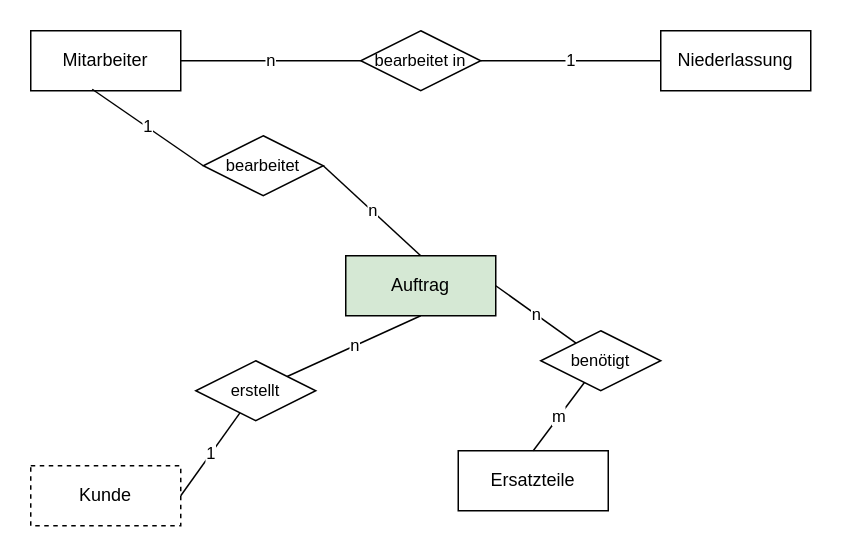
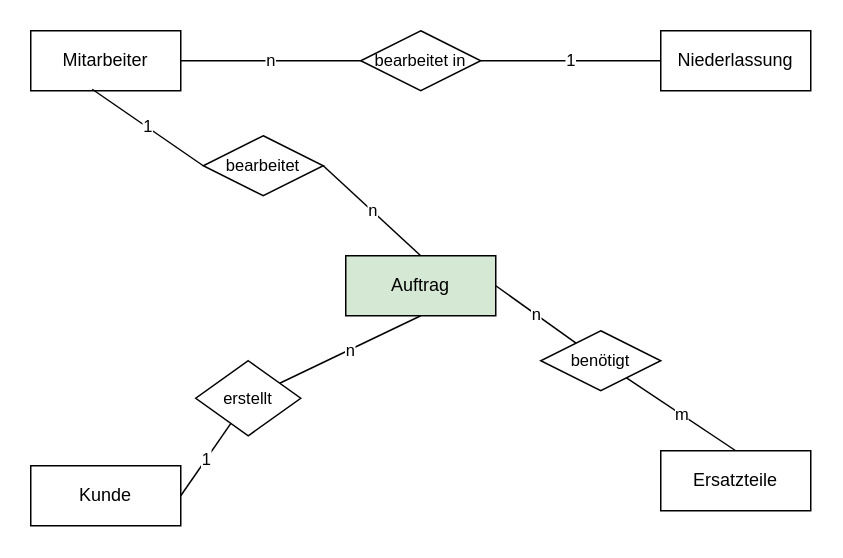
(256, 391) -> (248, 398)
(533, 481) -> (736, 481)
(106, 496) -> (106, 496)
